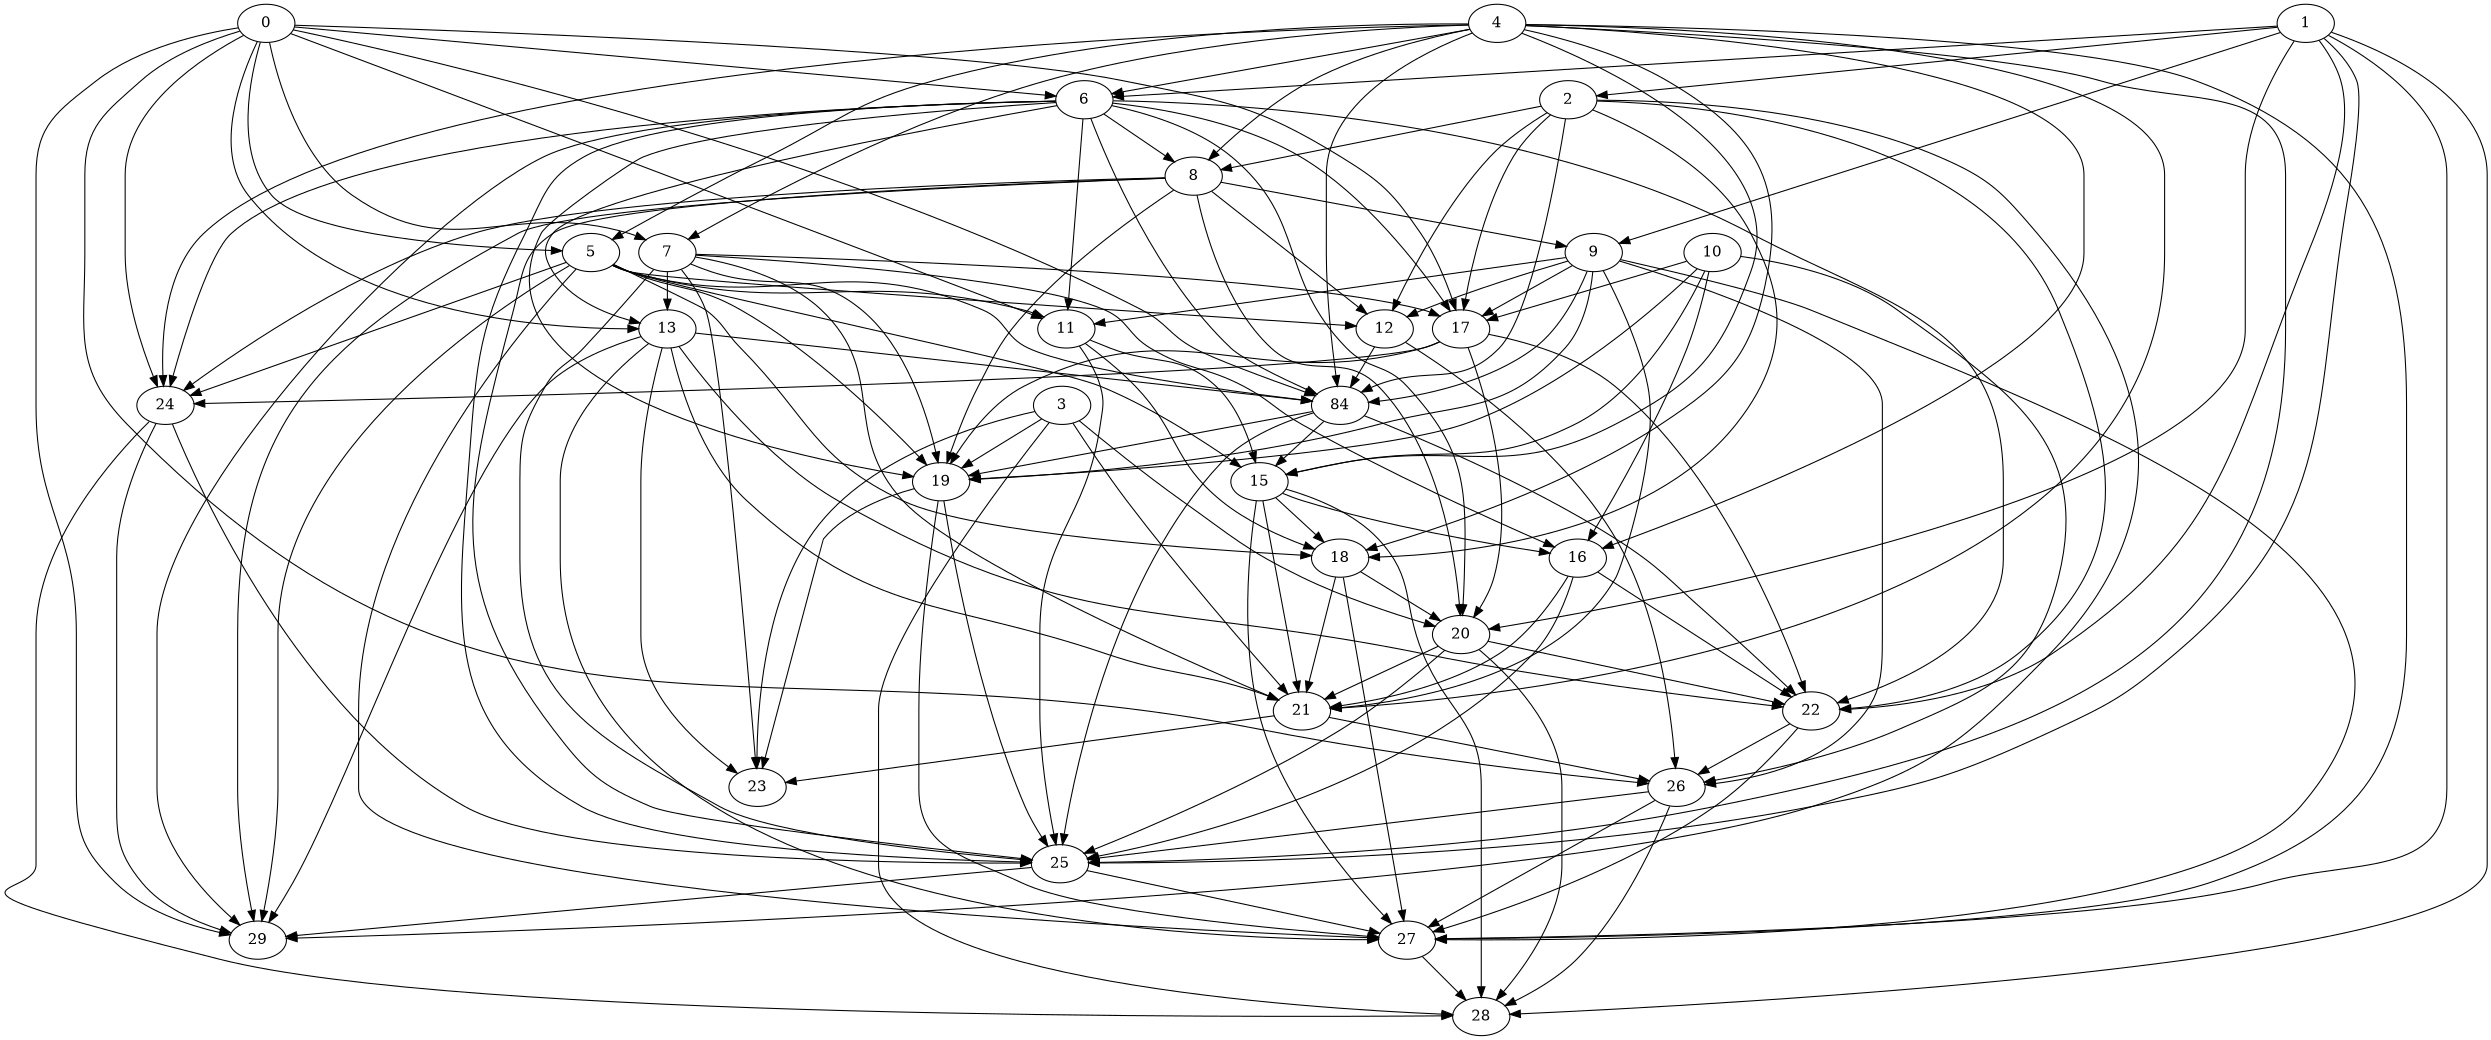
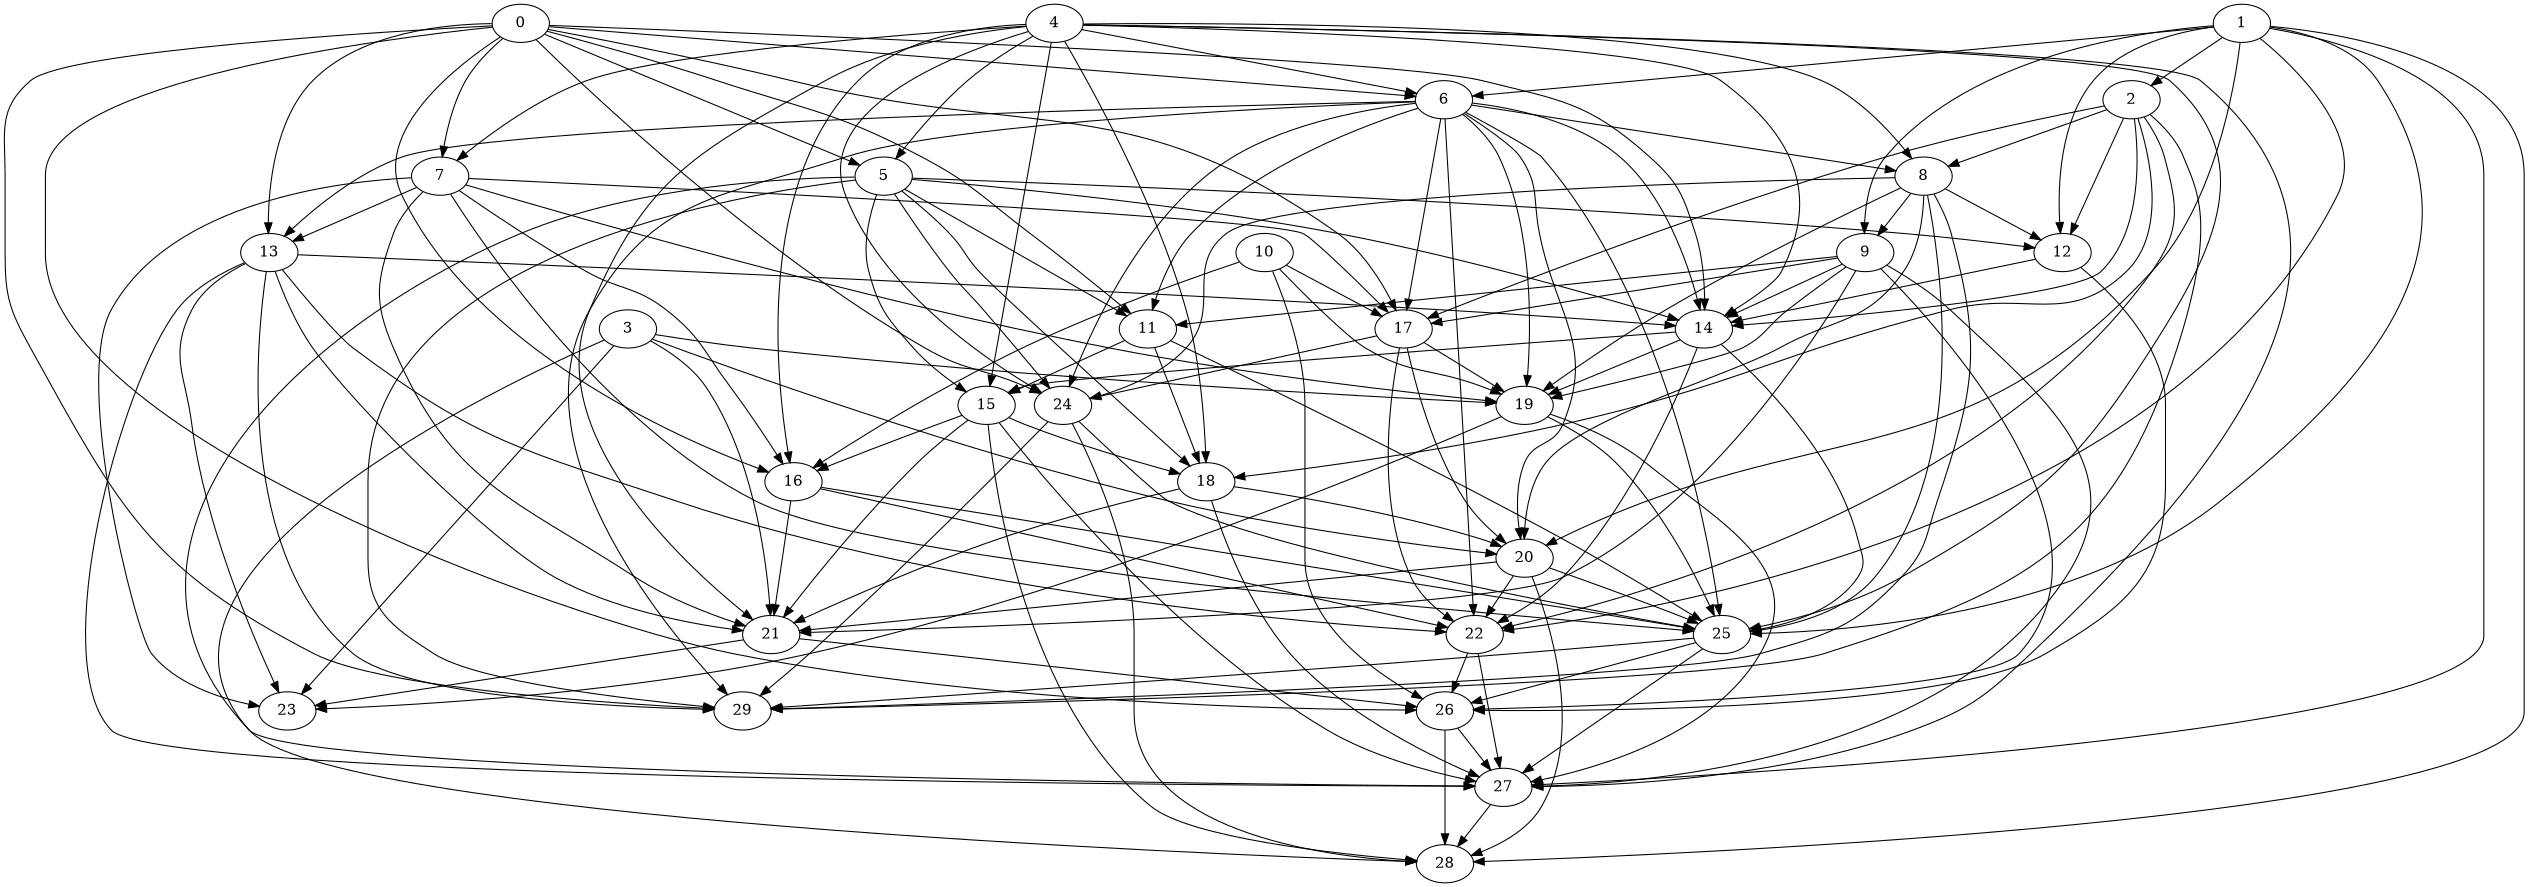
(1492, 285) -> (2089, 87)
none -> (467, 286)
(781, 336) -> none
(1340, 405) -> (1704, 329)
(1549, 435) -> none
(1374, 825) -> (1615, 664)
